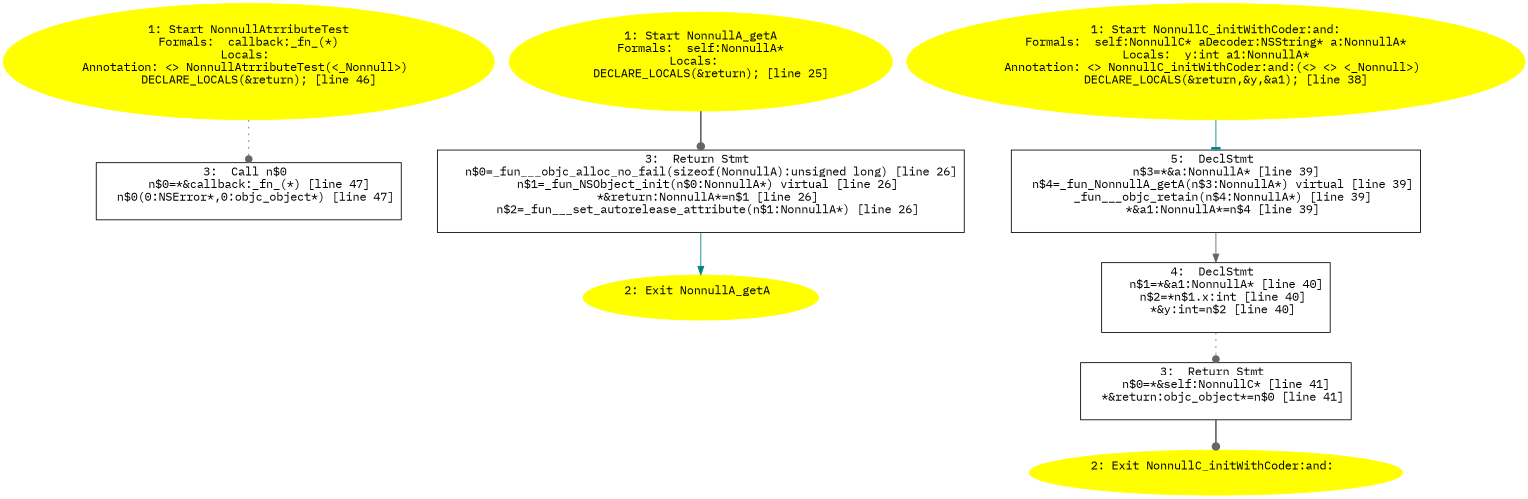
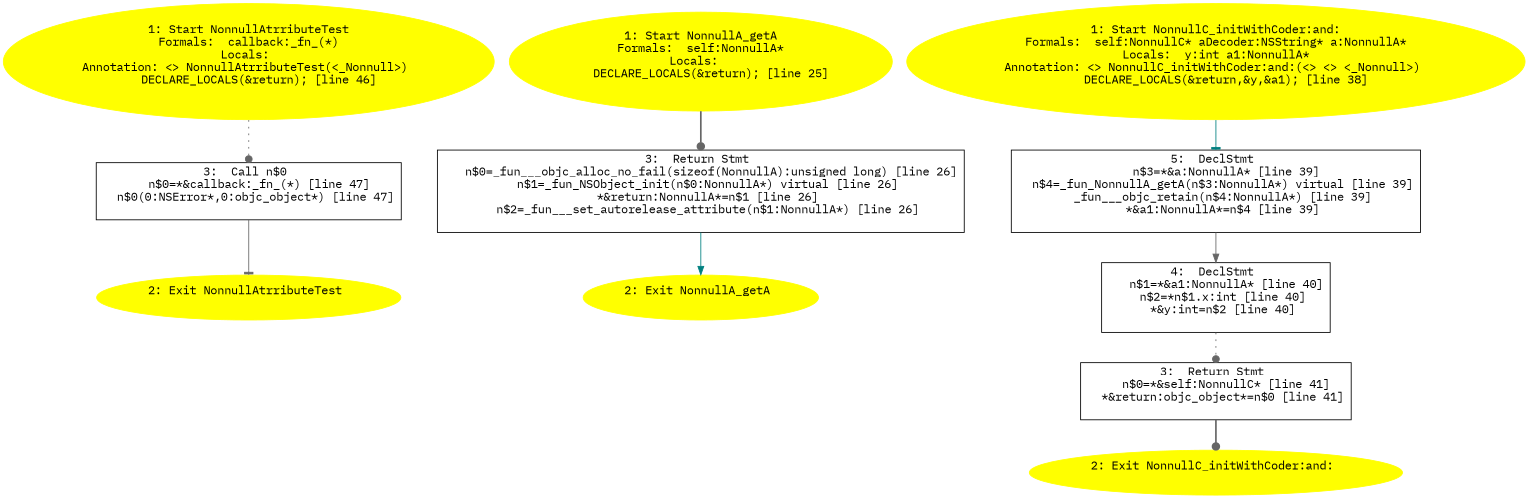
none -> (249, 298)
